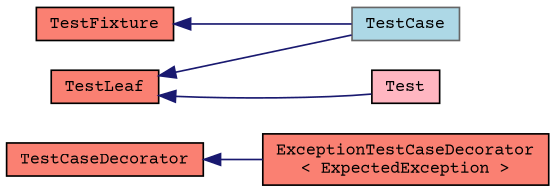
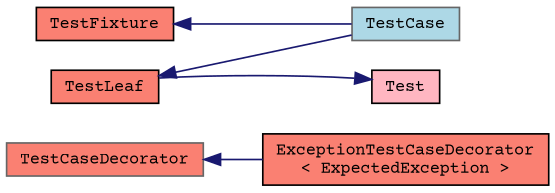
(274, 98) -> (257, 76)
(105, 159) -> (105, 159)
